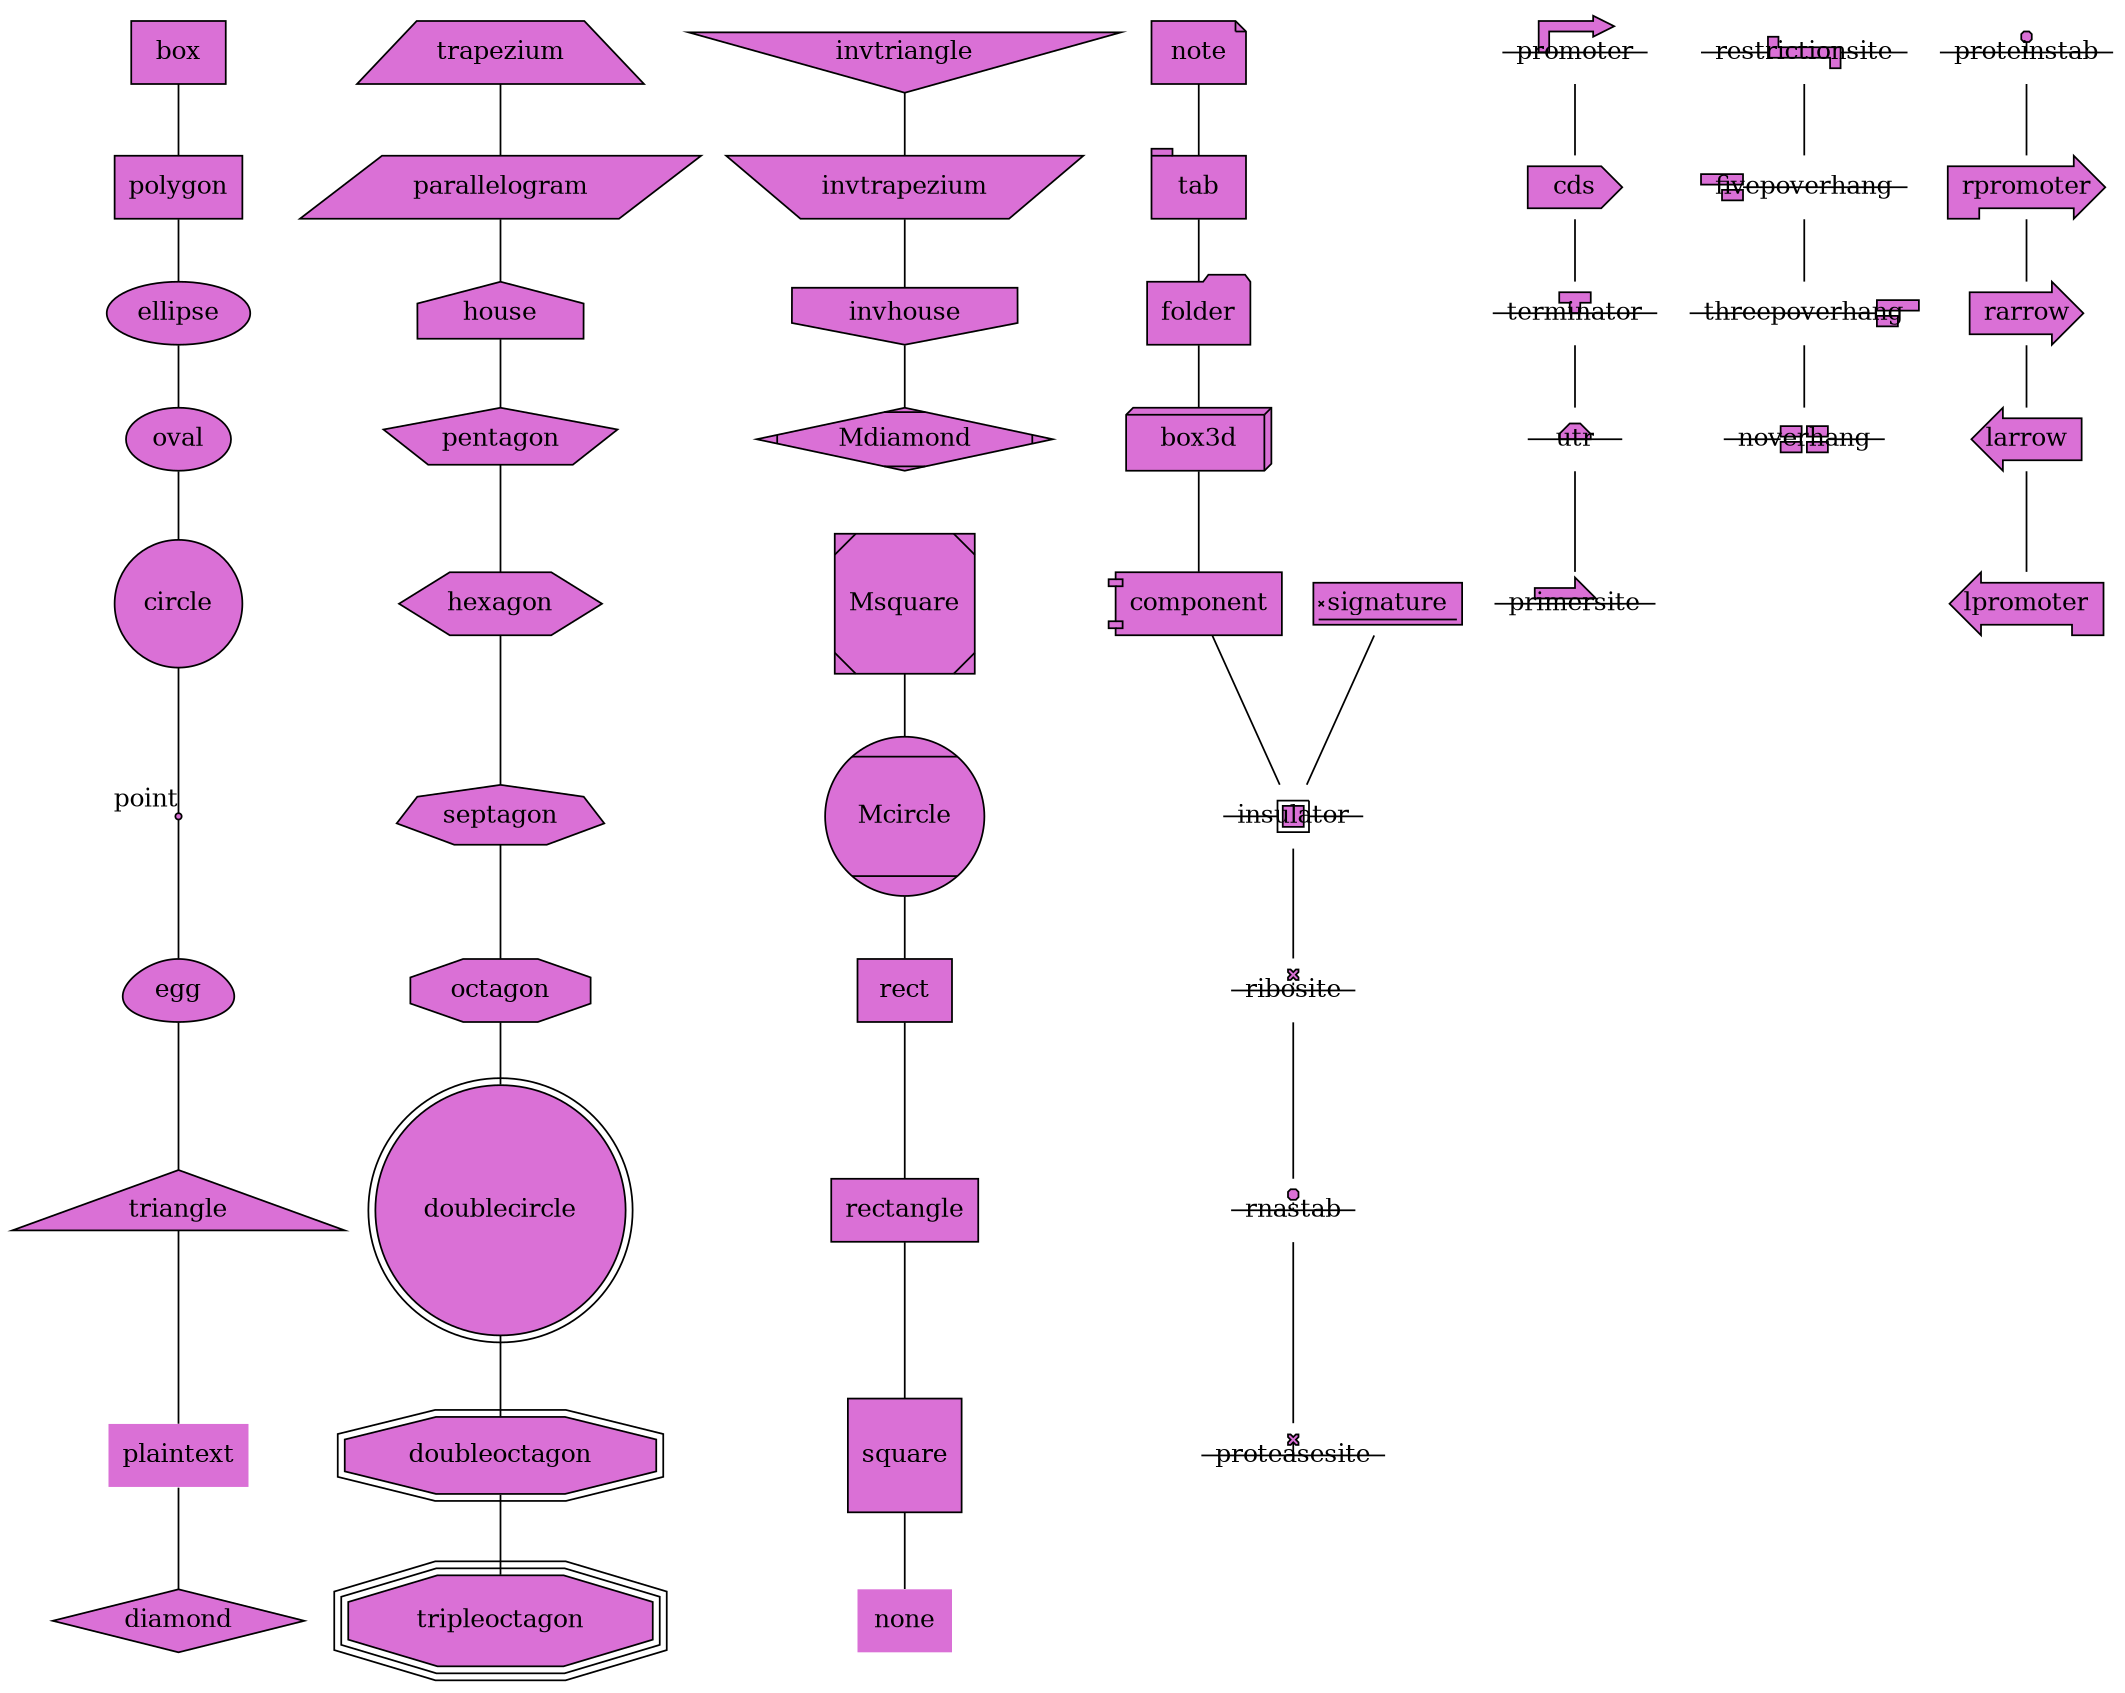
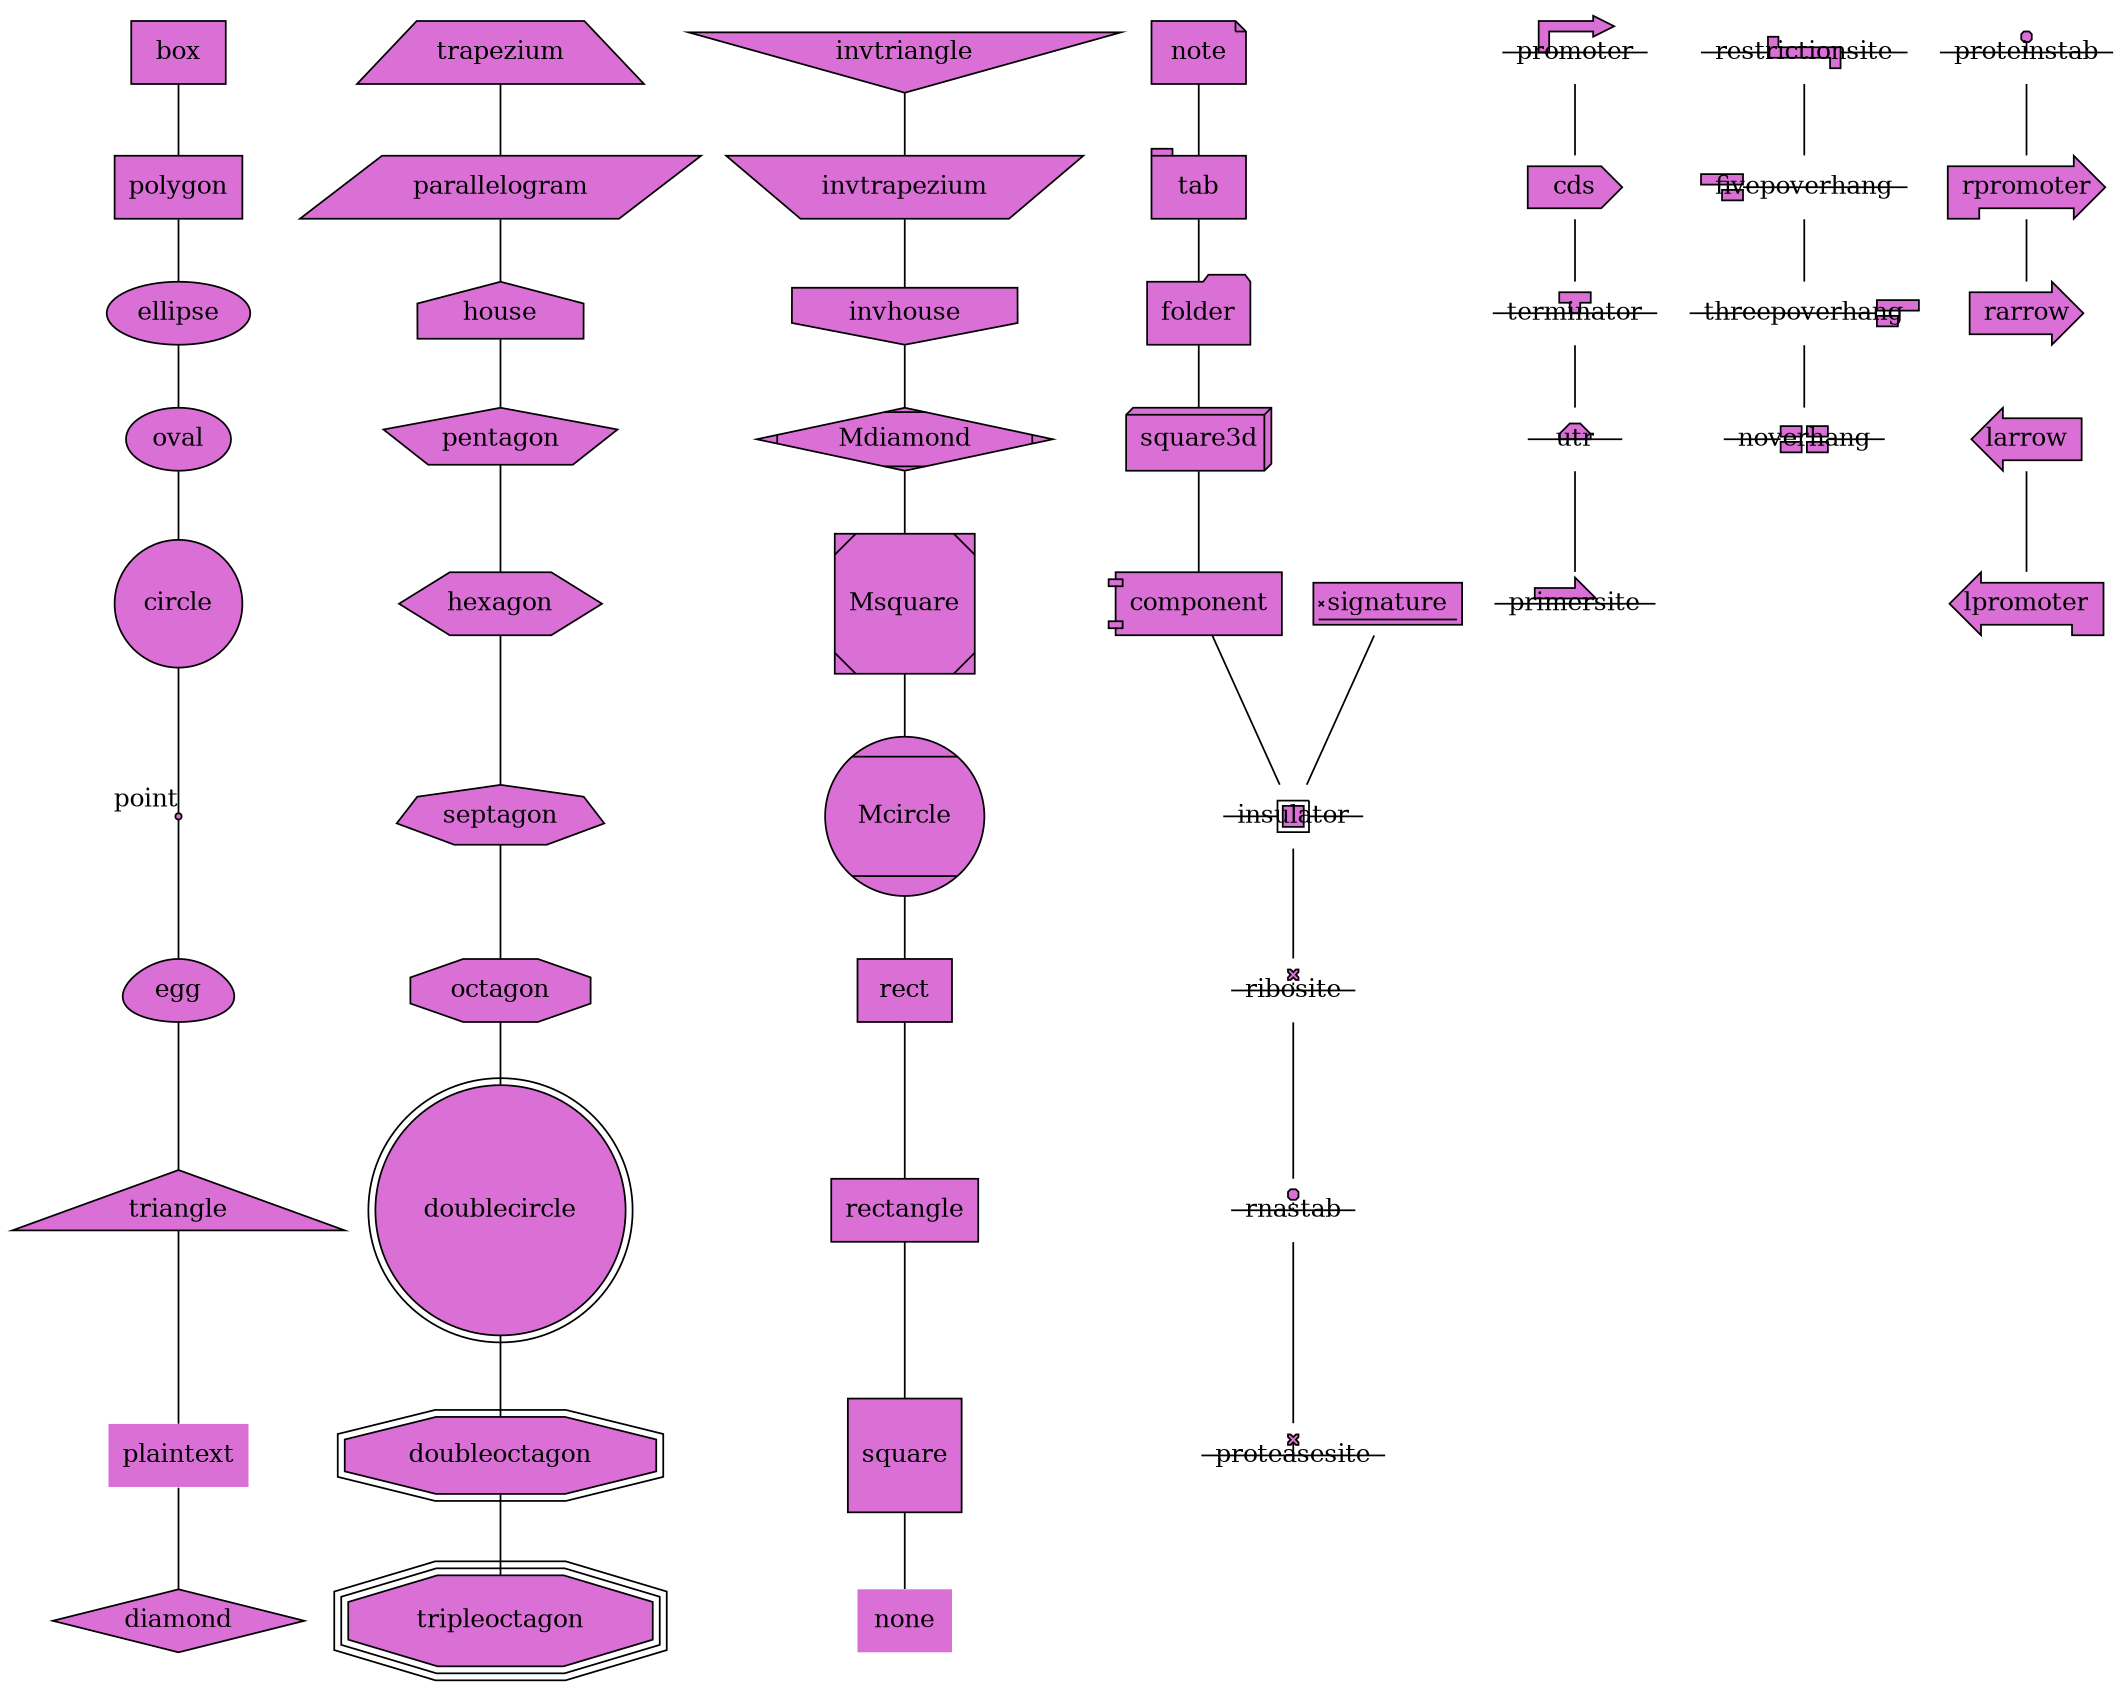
(2026, 376) -> none
(1199, 439) -> (1199, 439)
none -> (905, 502)
